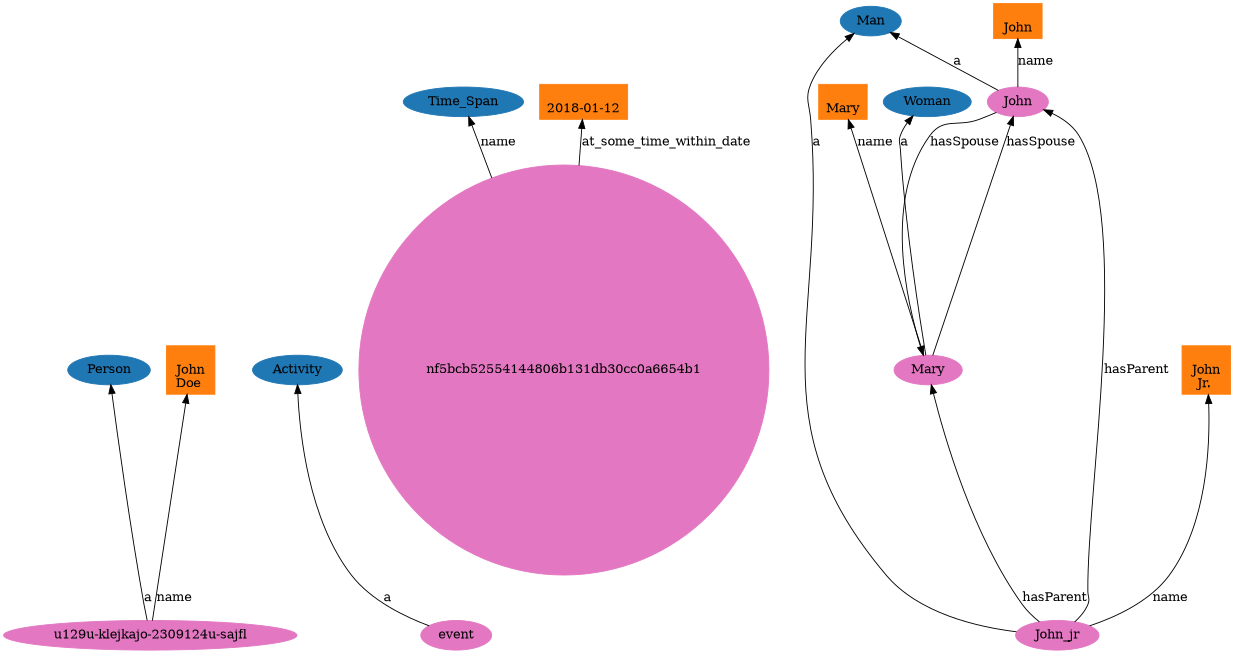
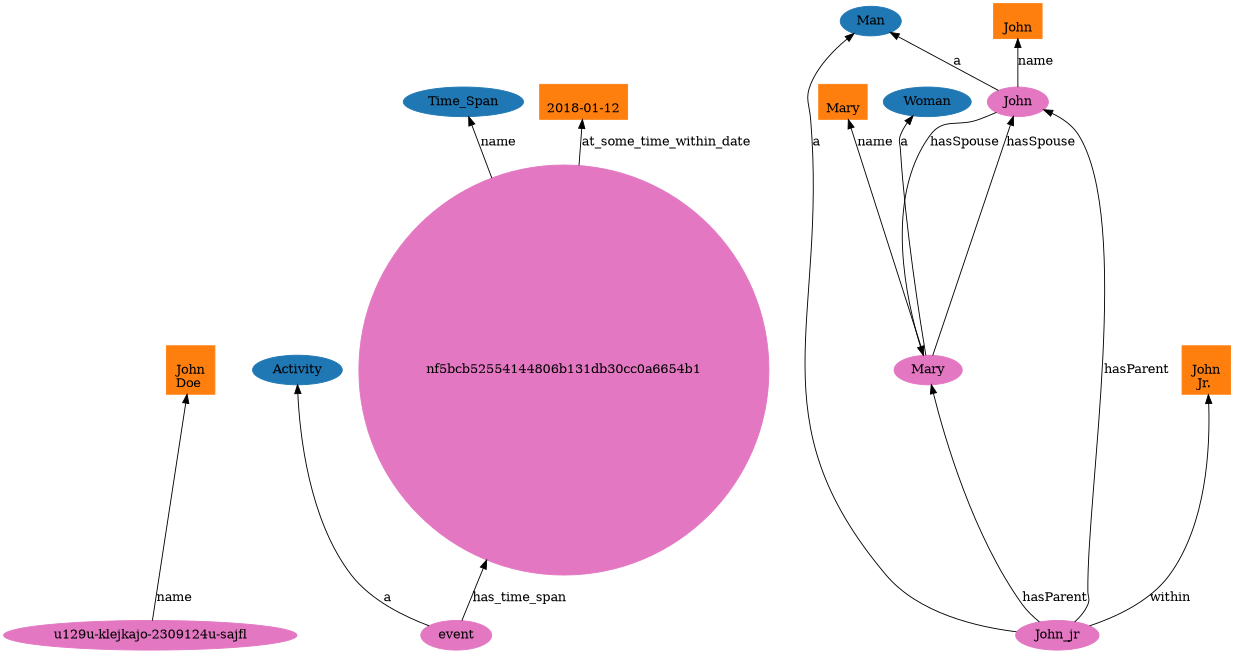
(109, 370) -> none
none -> (473, 595)
(1170, 598) -> (1170, 598)
